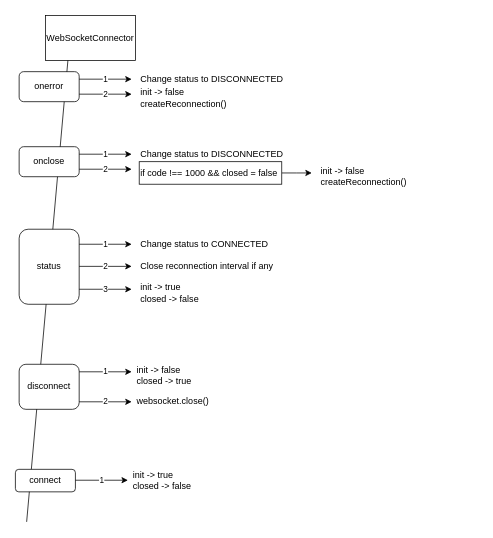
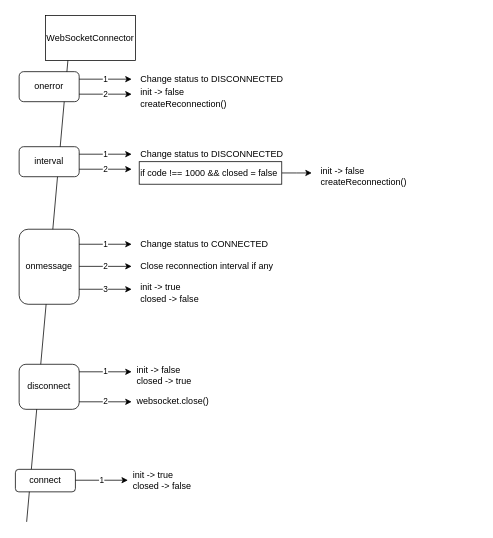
(49, 162) -> (49, 162)
(49, 267) -> (49, 267)
